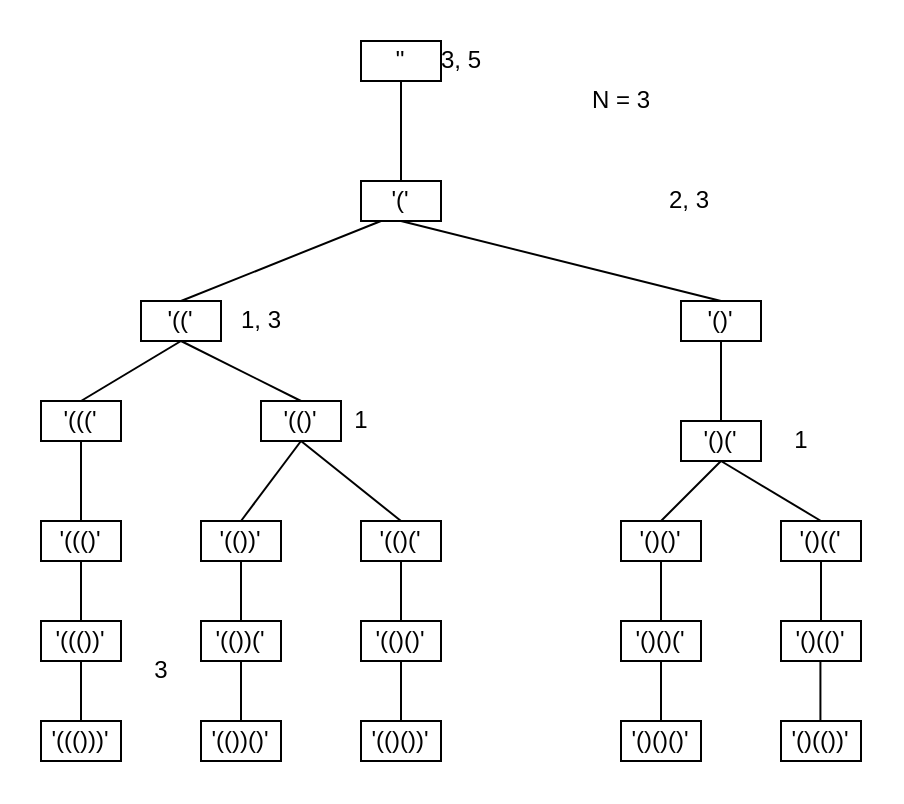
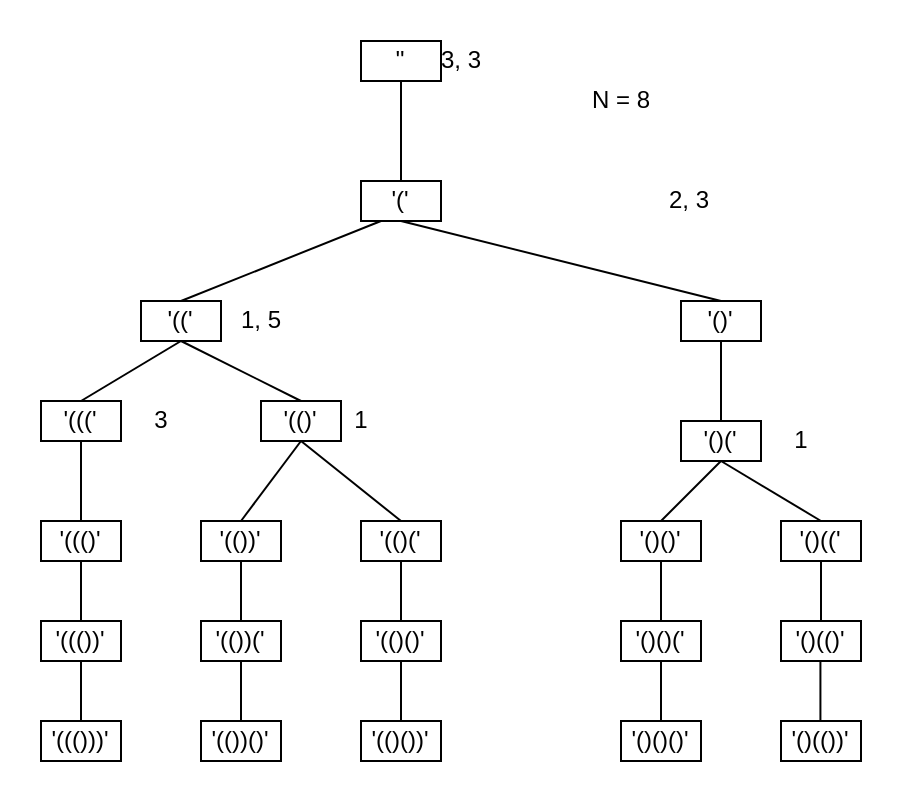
(462, 61) -> (462, 61)
(622, 101) -> (622, 101)
(262, 321) -> (262, 321)
(161, 671) -> (161, 421)
